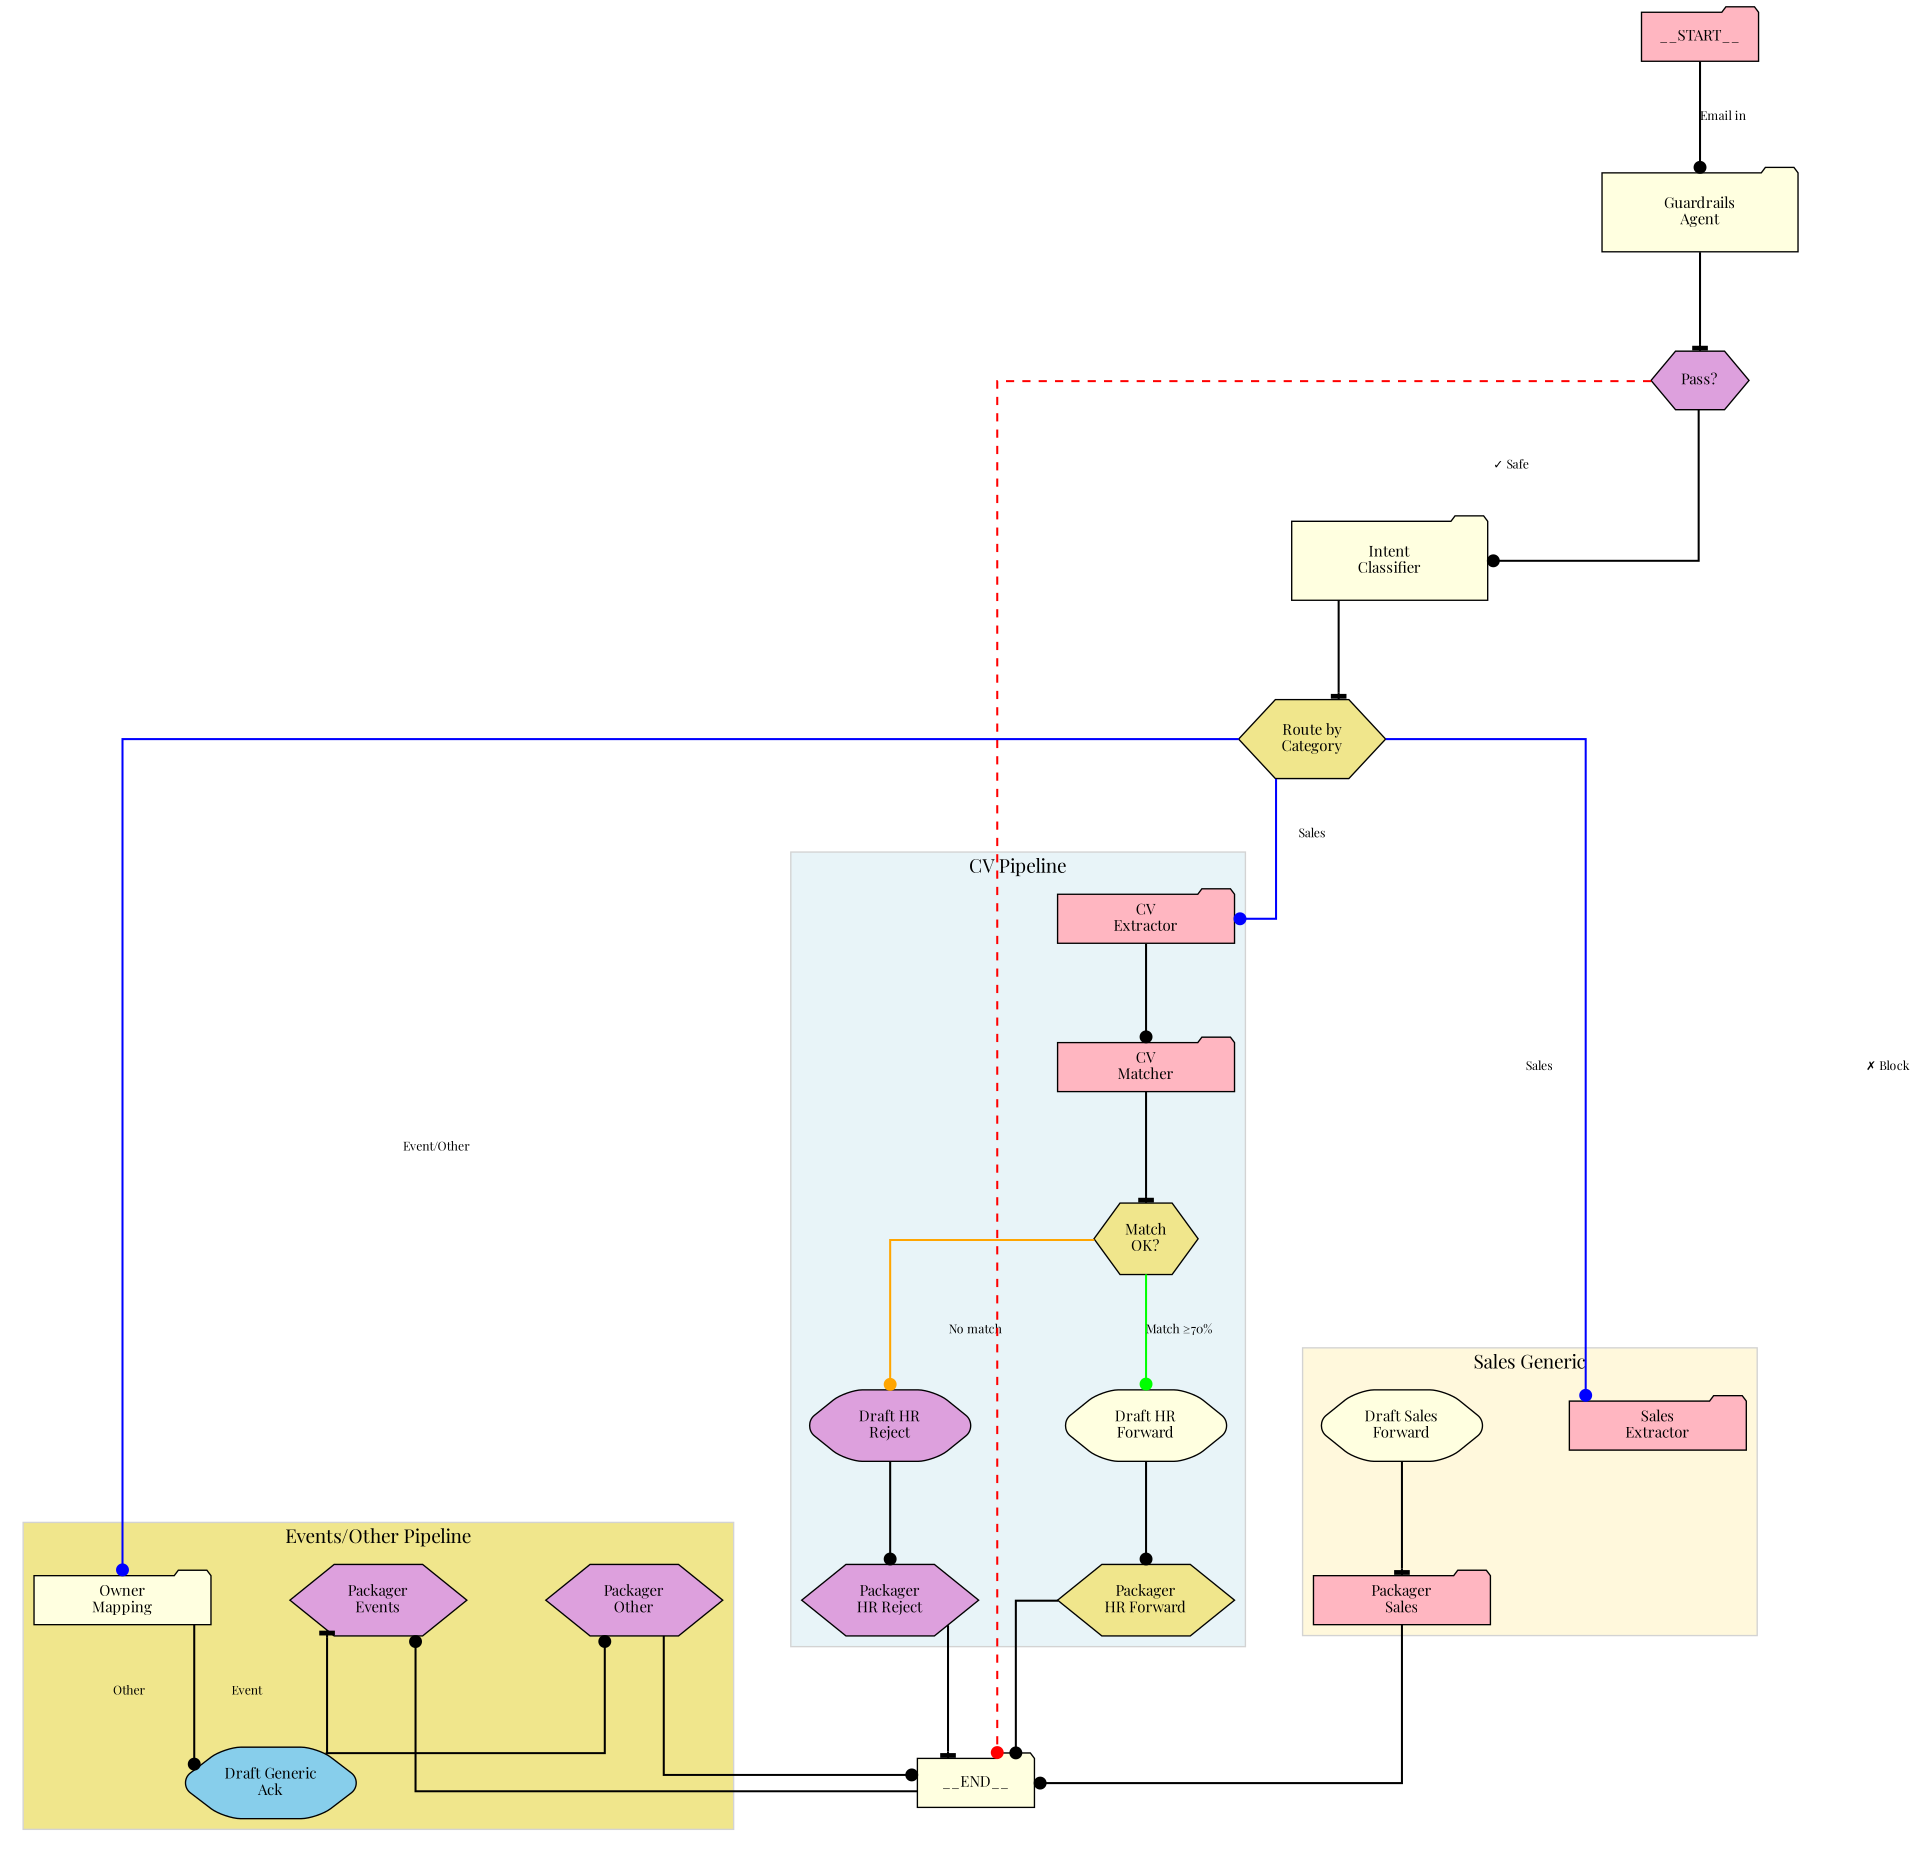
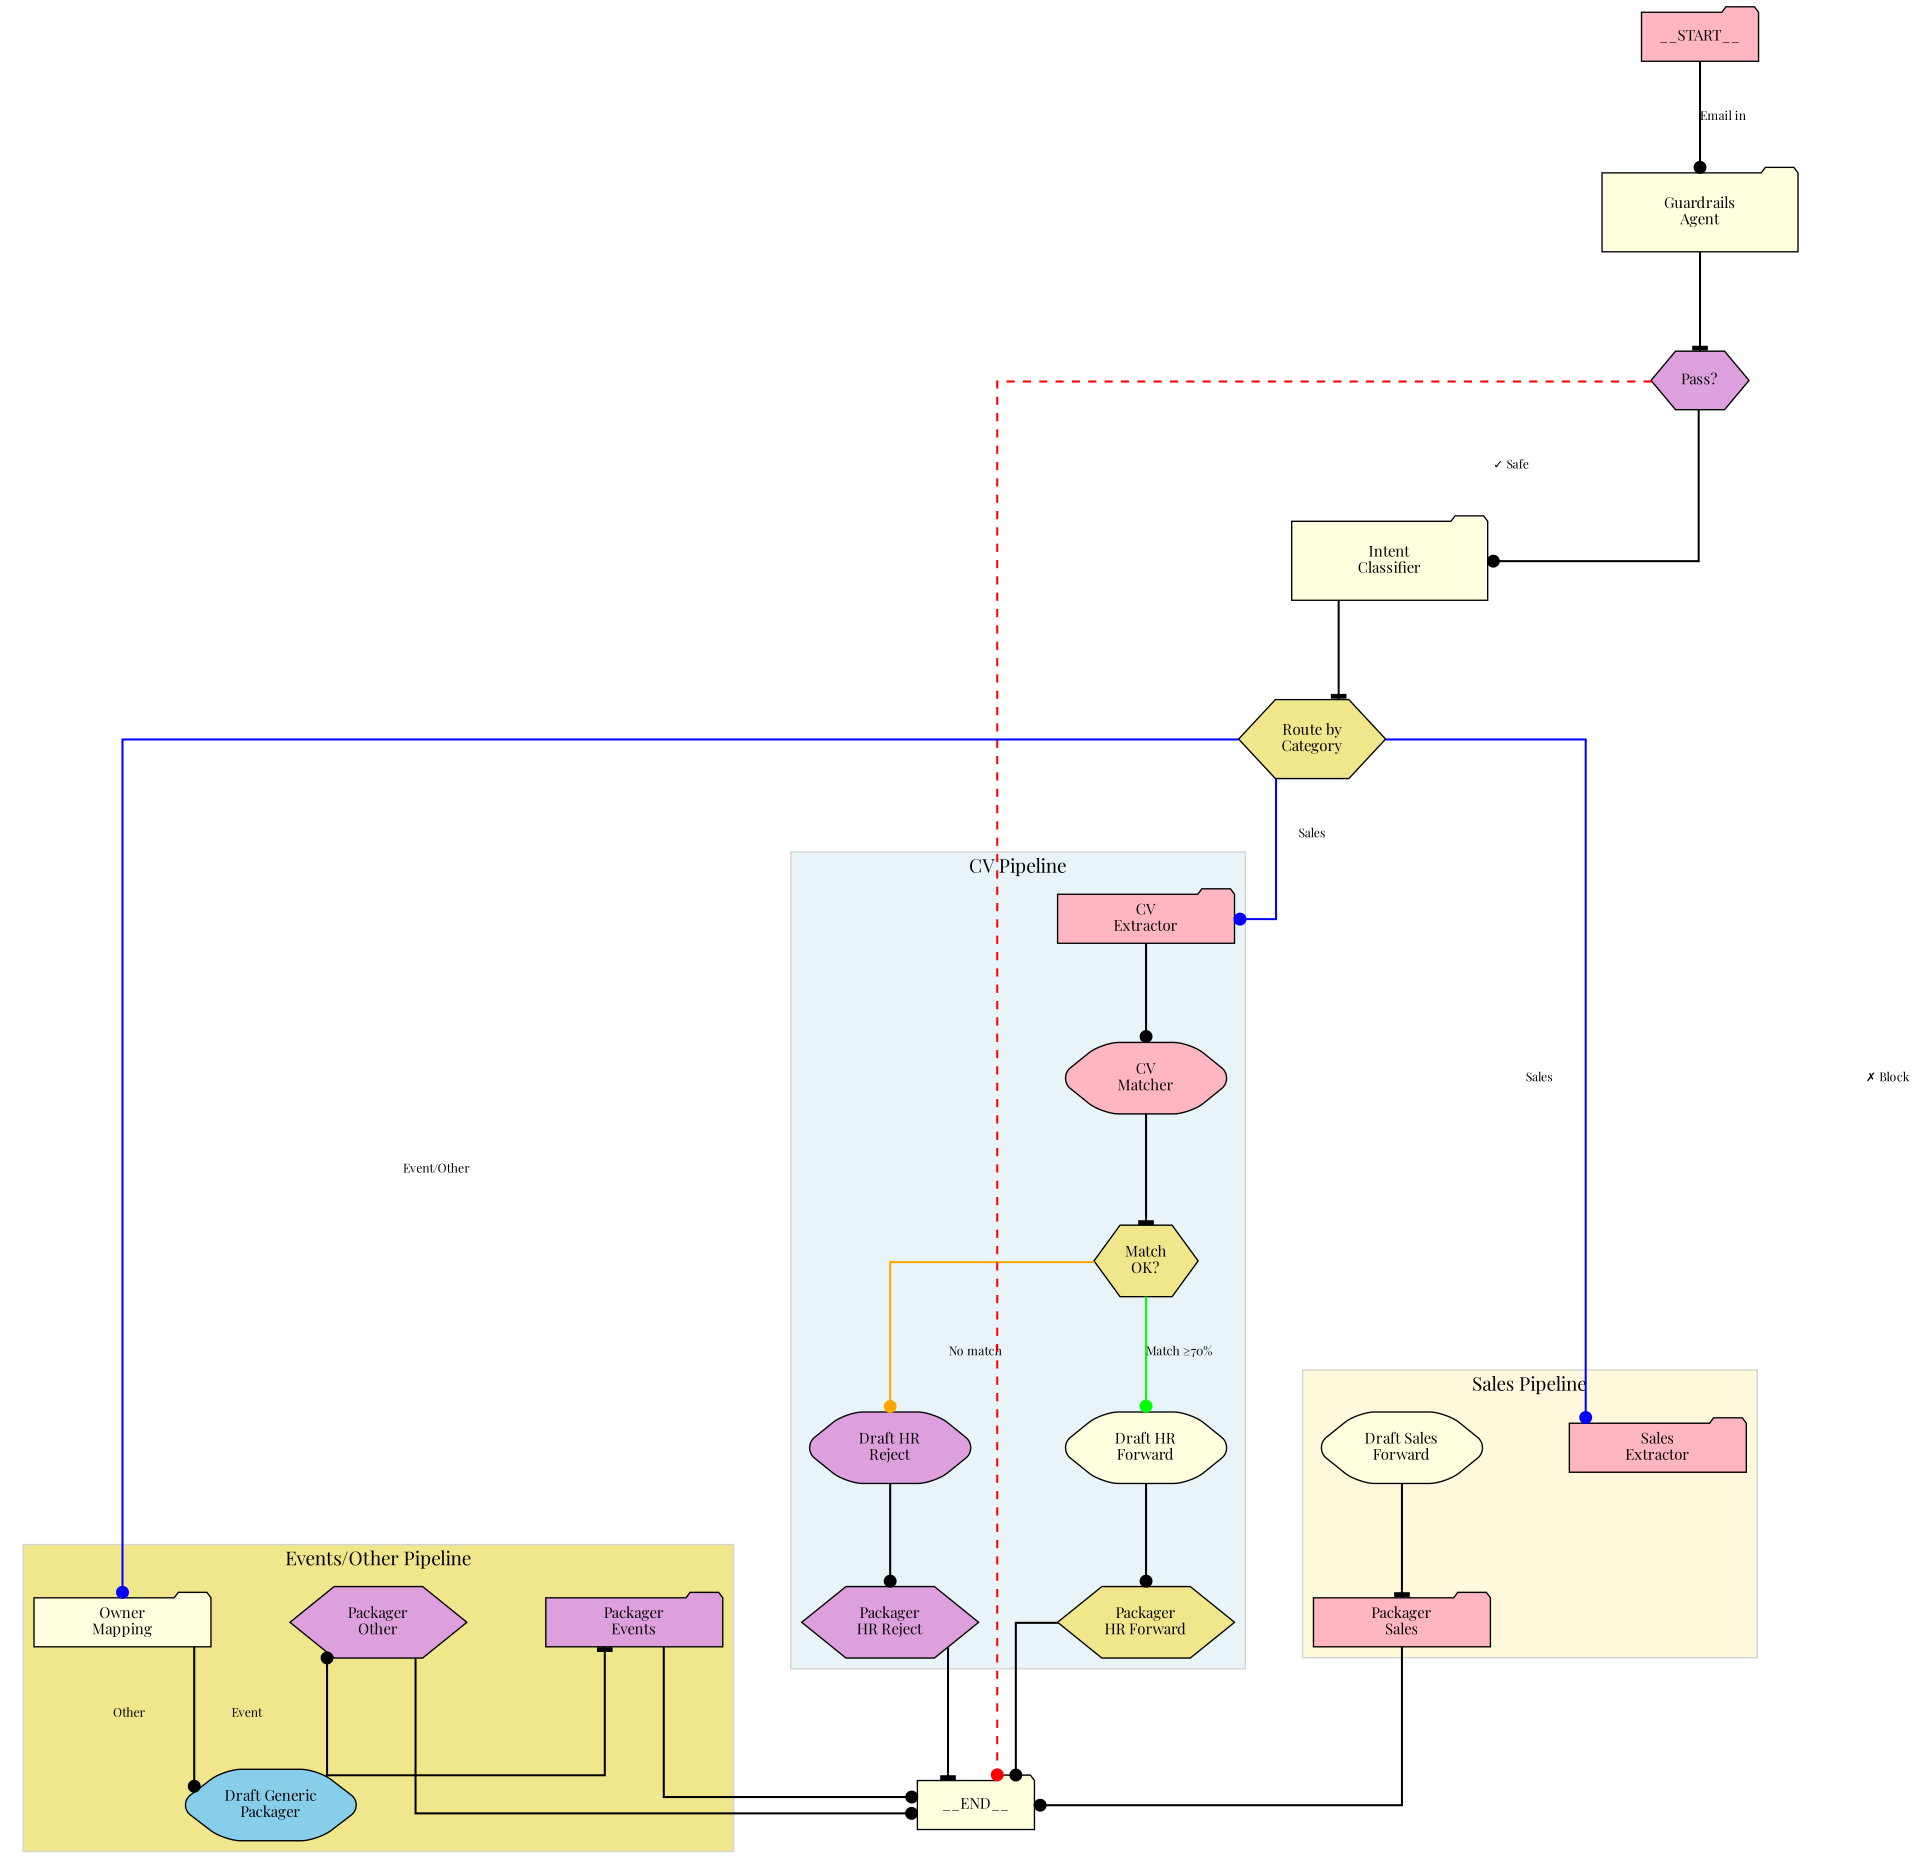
(1146, 1067) -> (1146, 1078)
(1530, 1363) -> (1530, 1386)
(378, 1600) -> (634, 1622)
(271, 1783) -> (271, 1805)
(594, 1791) -> (710, 1797)
